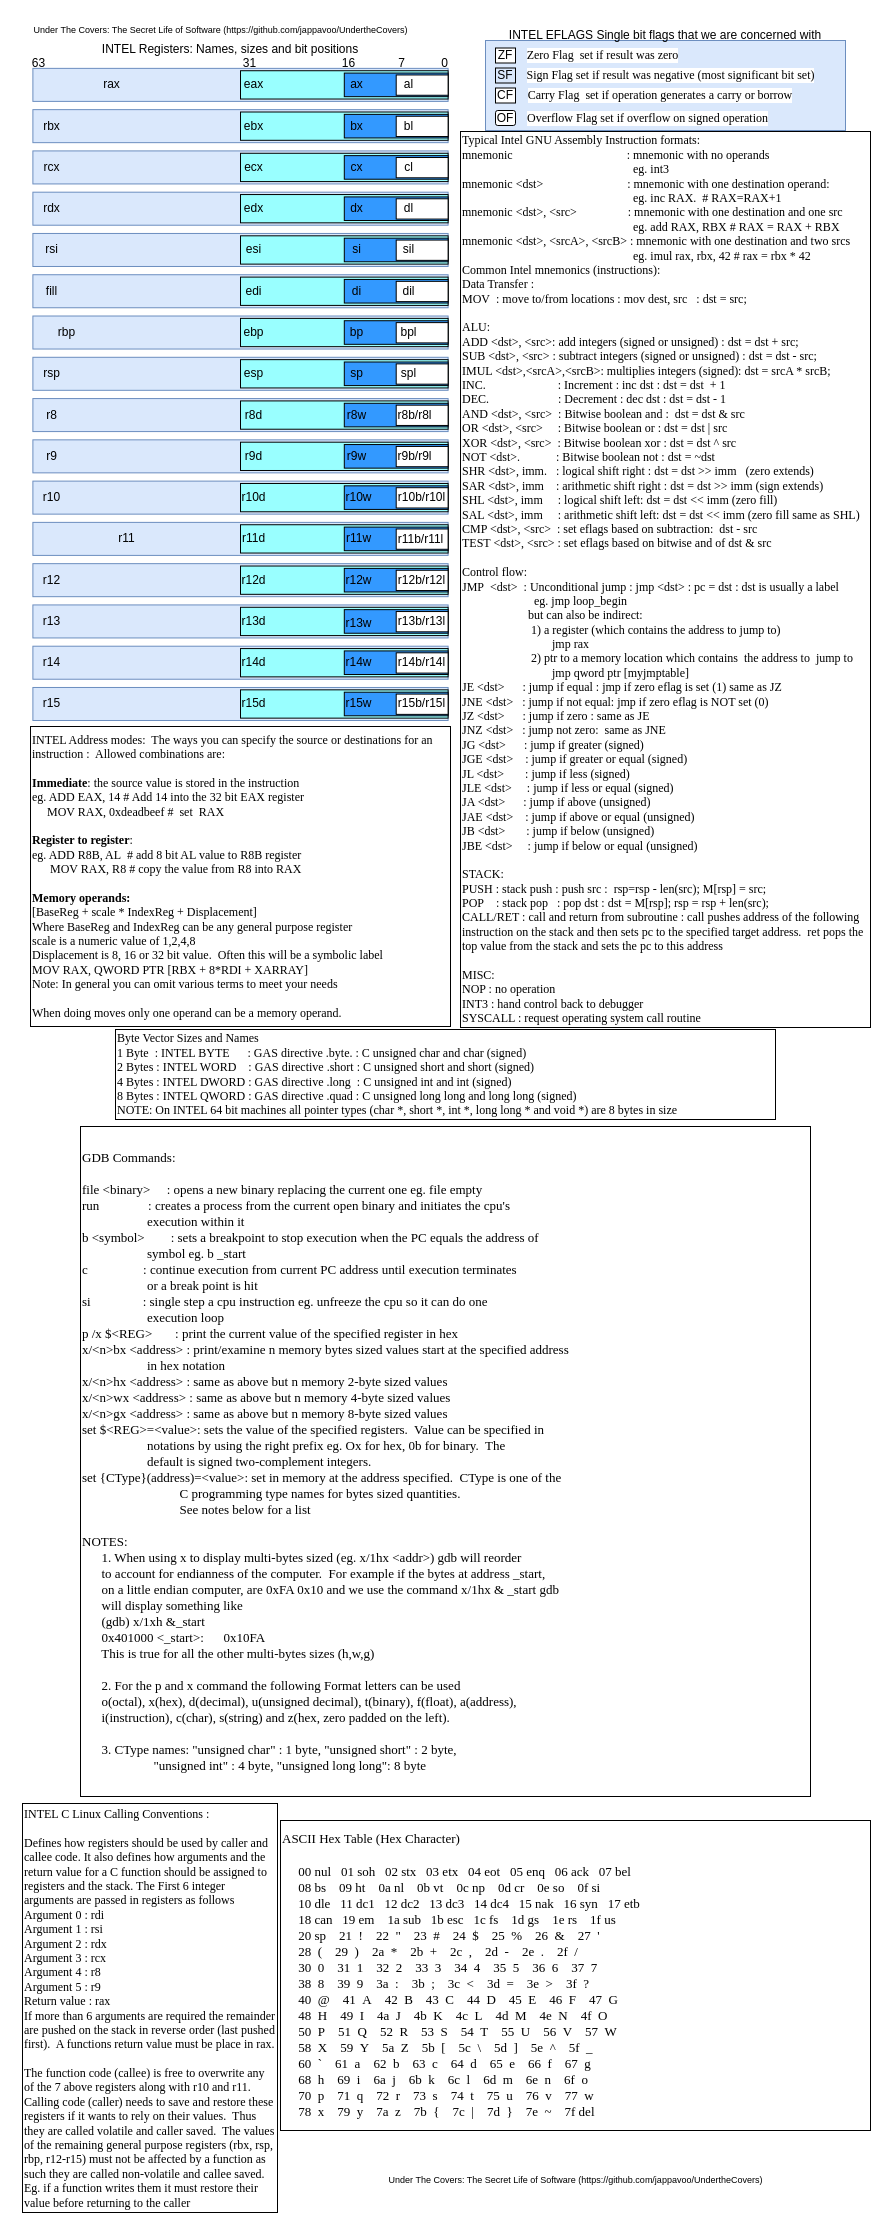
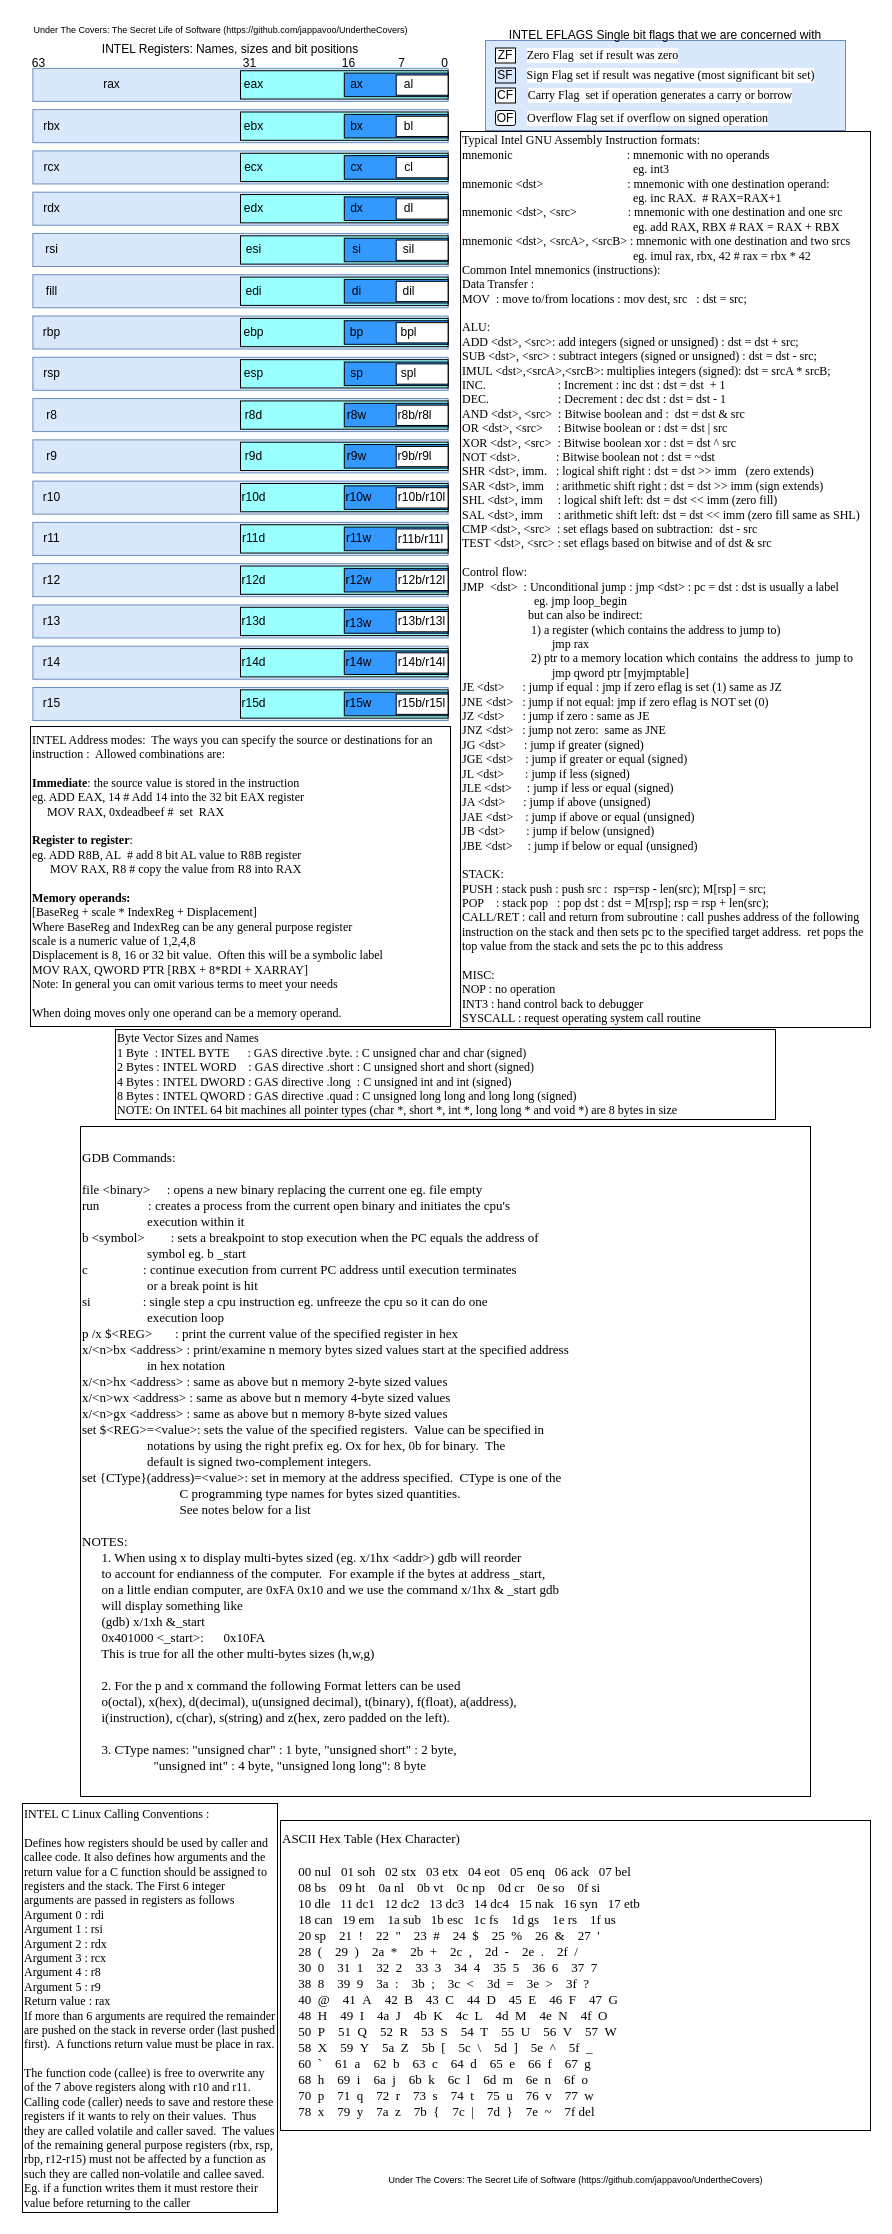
(67, 333) -> (52, 333)
(127, 539) -> (52, 539)
